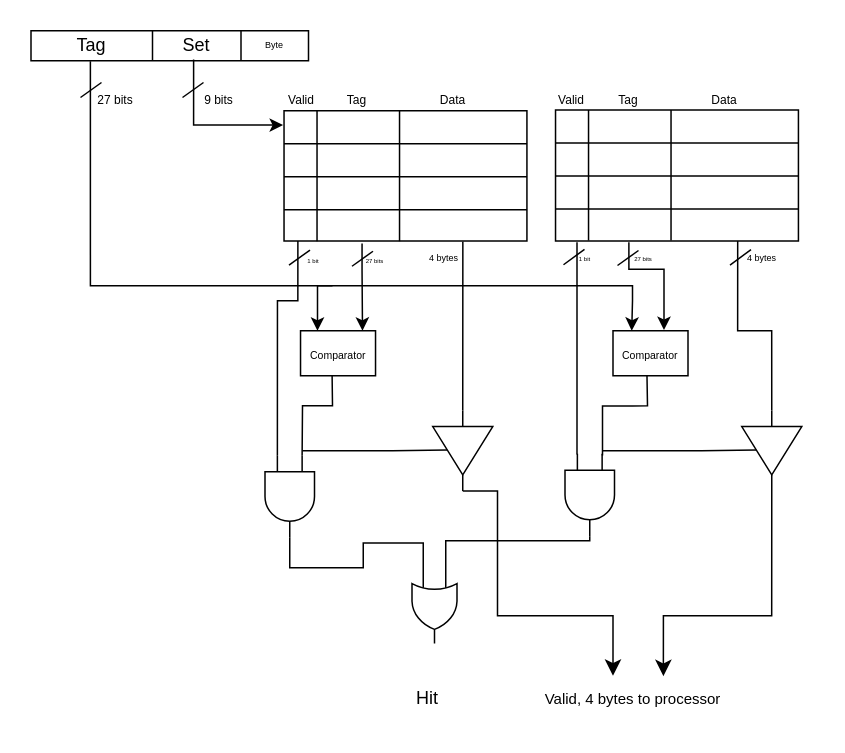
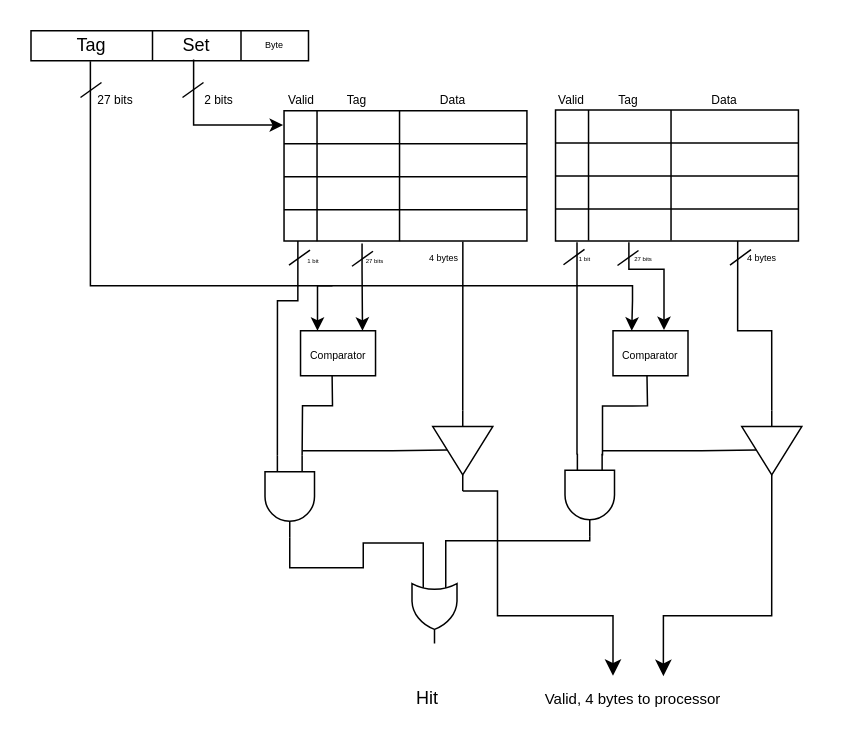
(219, 100) -> (219, 100)
